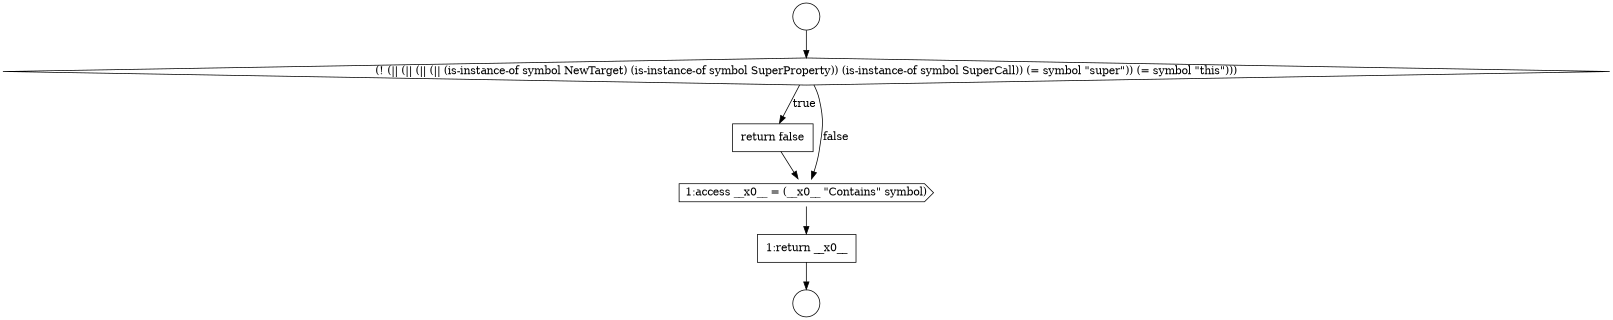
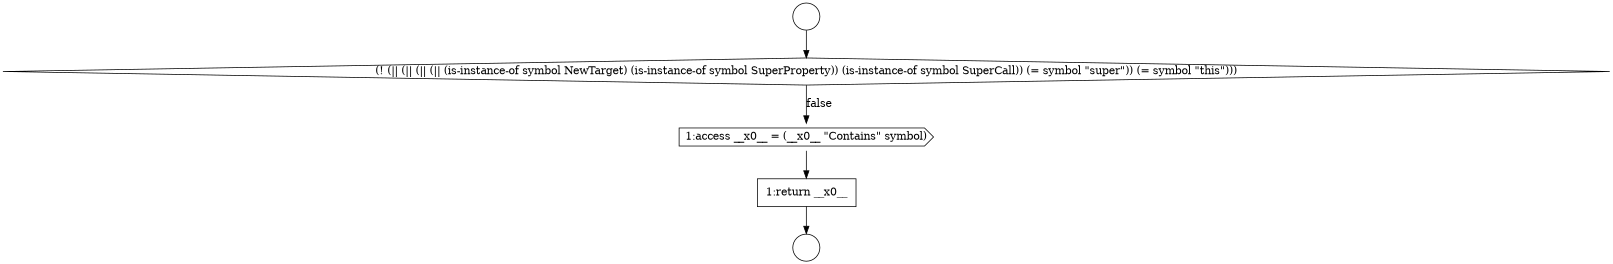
(772, 137) -> none
